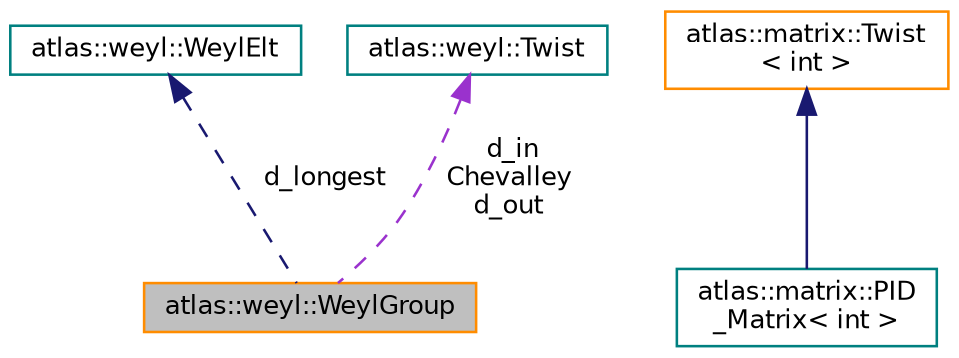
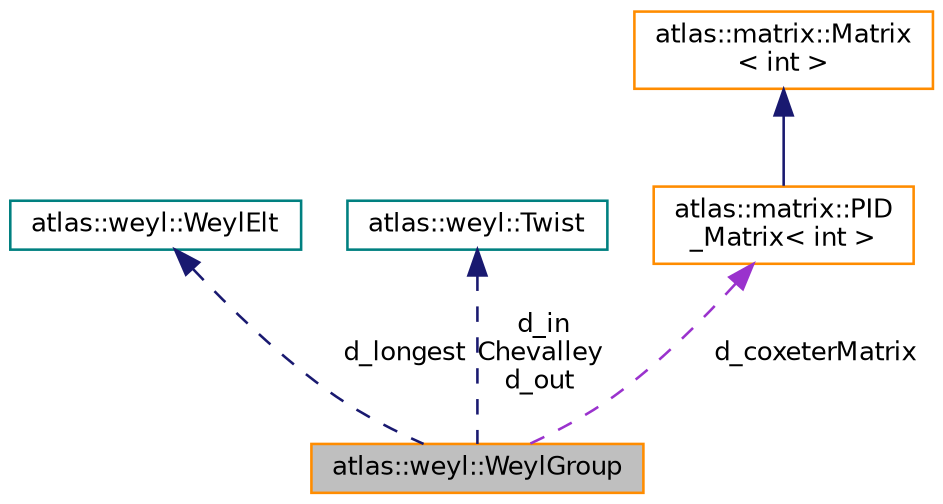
(807, 50) -> (784, 50)
(412, 200) -> (477, 360)
(807, 308) -> (784, 225)
none -> (641, 375)
